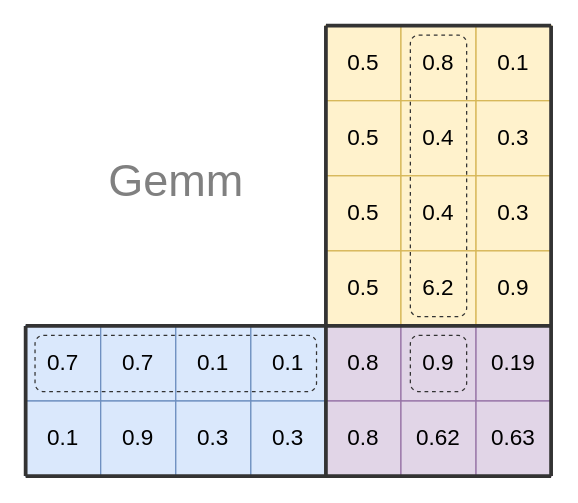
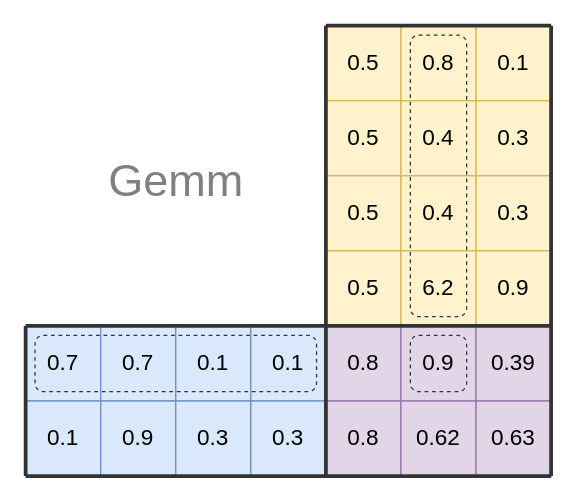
(513, 363) -> (513, 363)
